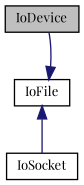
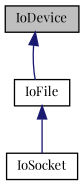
(51, 49) -> (33, 63)
